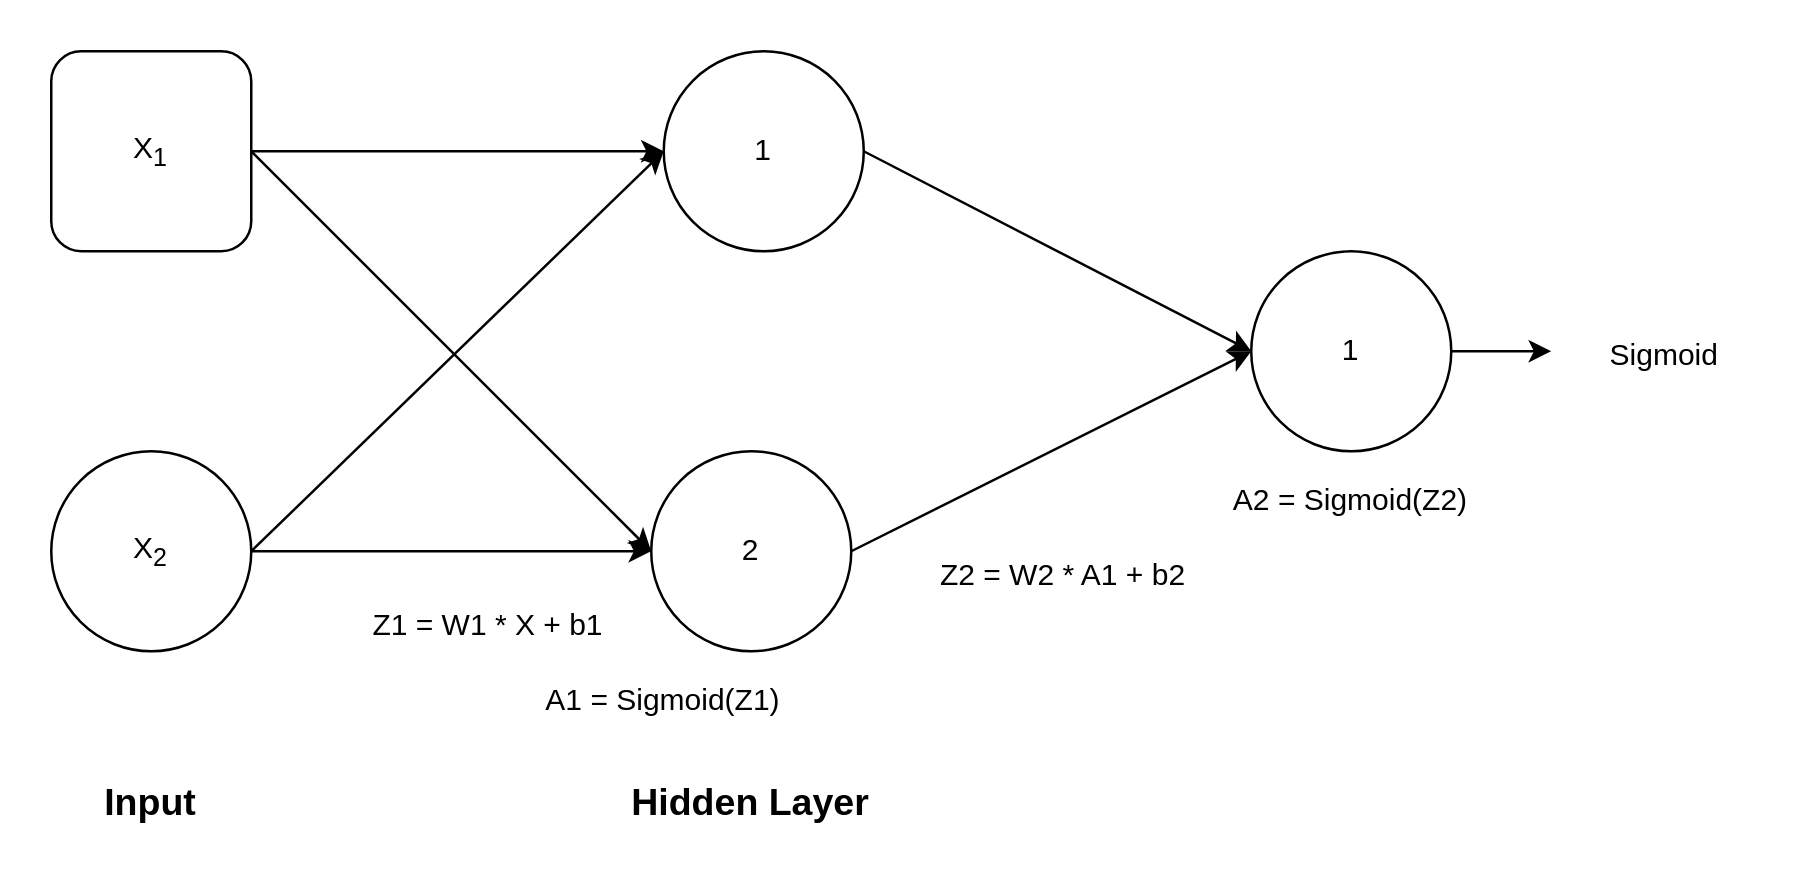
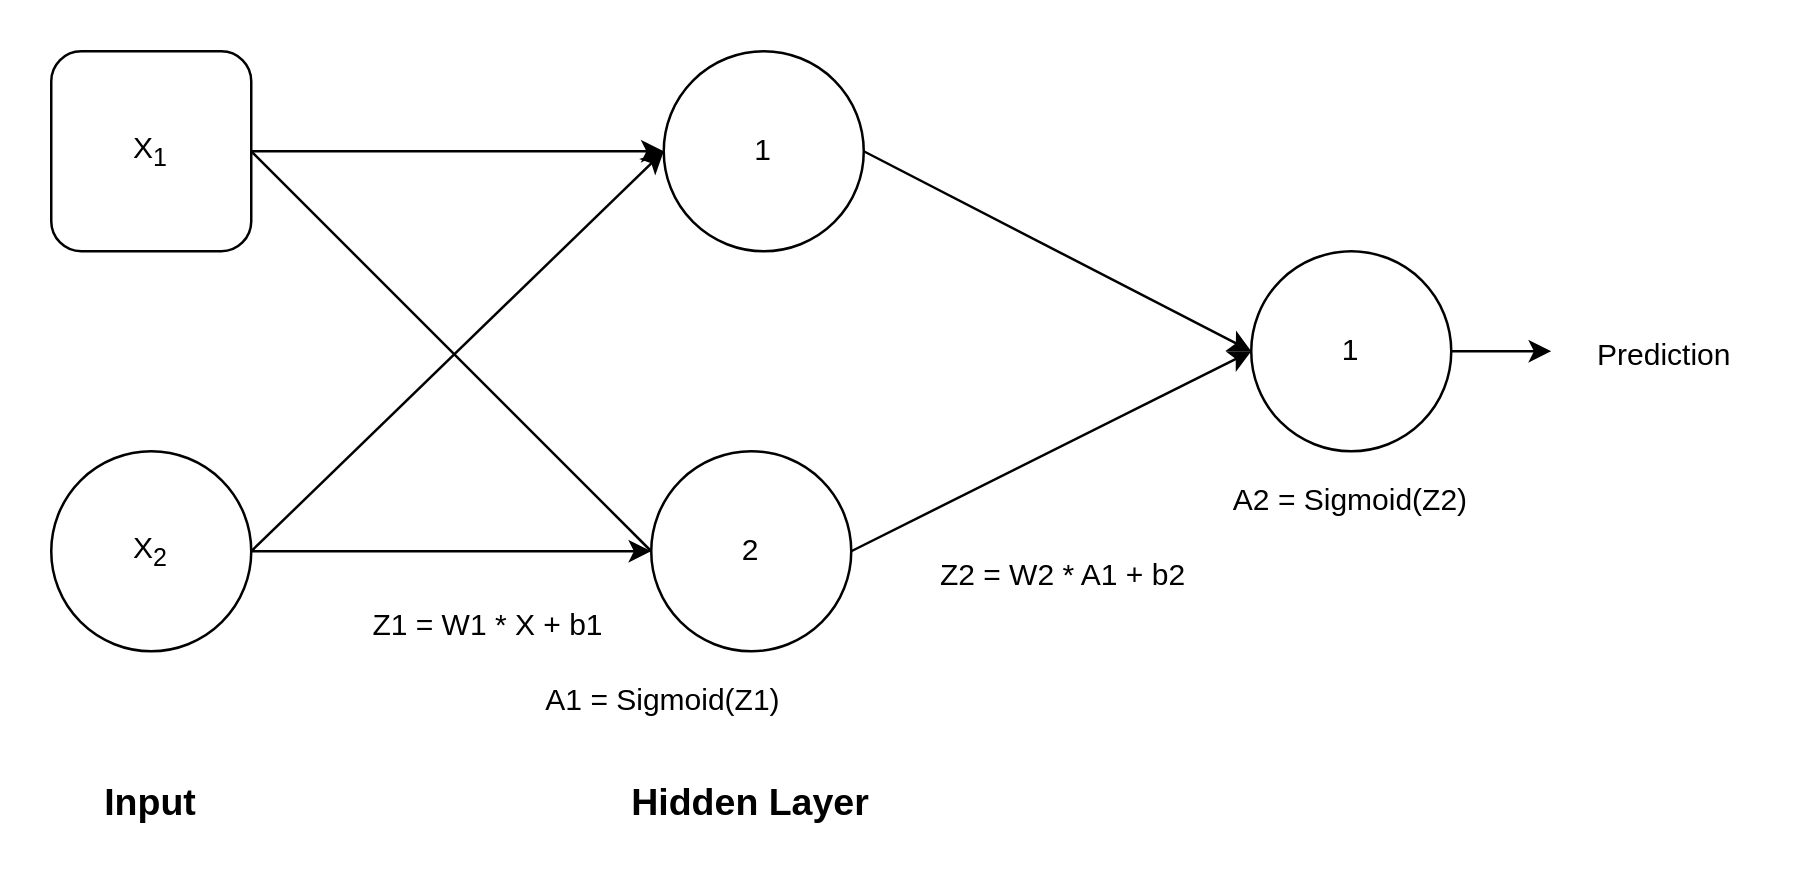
(1665, 351) -> (1665, 351)
(639, 539) -> (643, 543)
